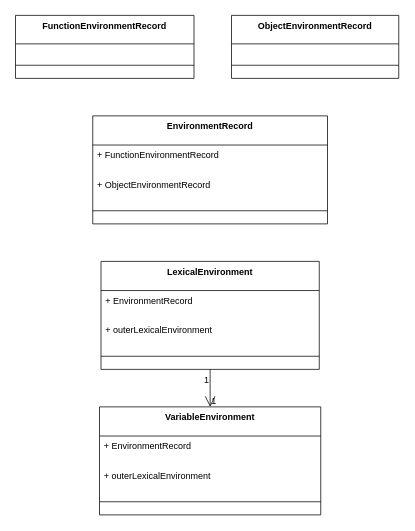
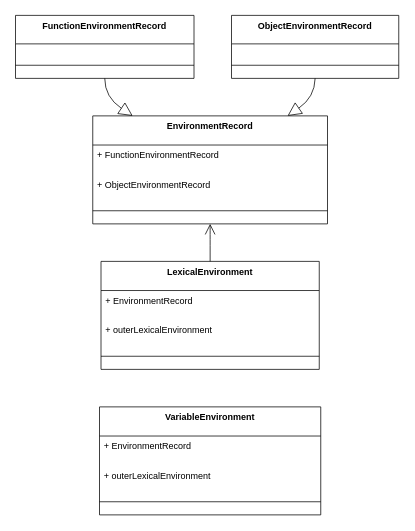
none -> (109, 95)
none -> (311, 95)
none -> (210, 244)
(210, 389) -> none
